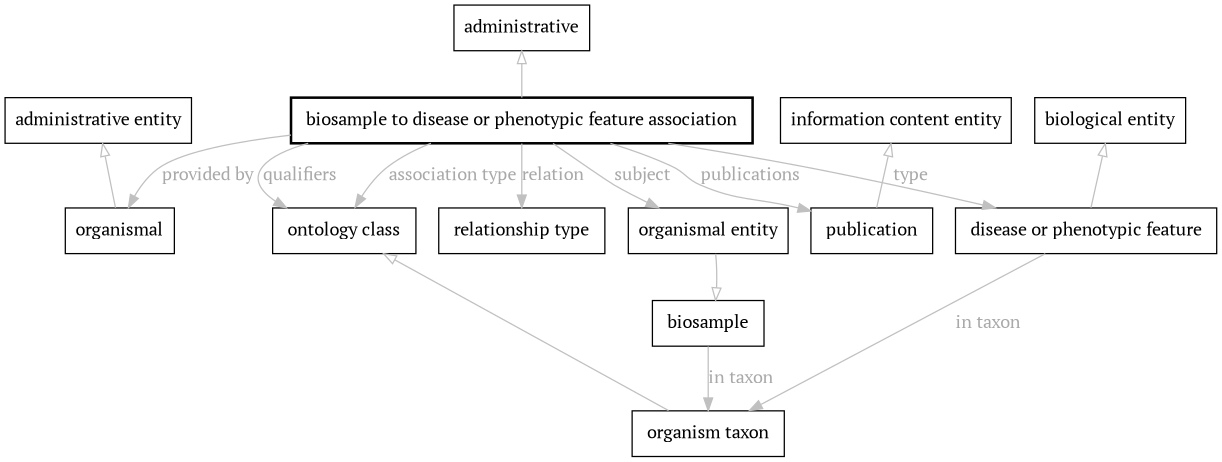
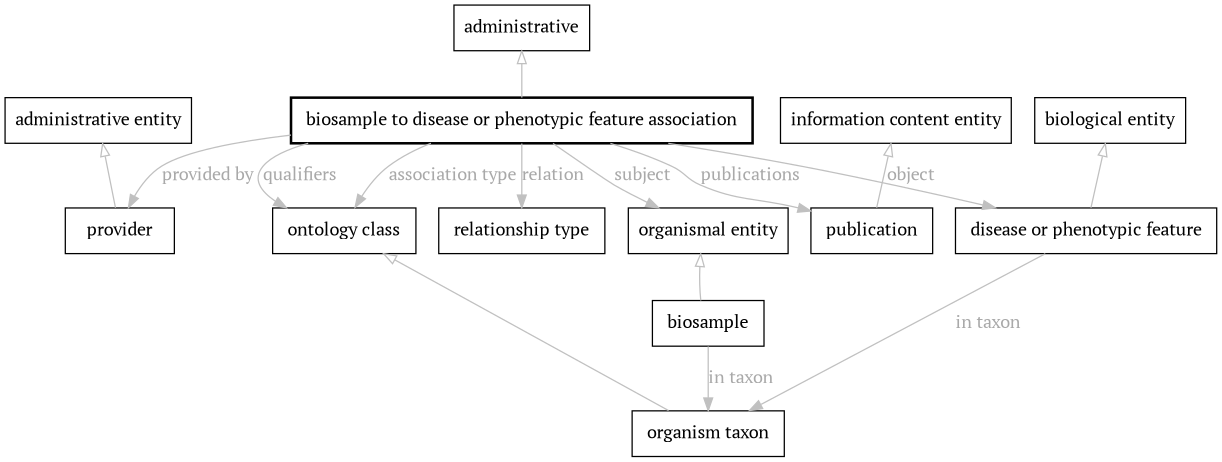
(911, 176) -> (911, 176)
(120, 231) -> (120, 231)
(717, 271) -> (700, 284)
